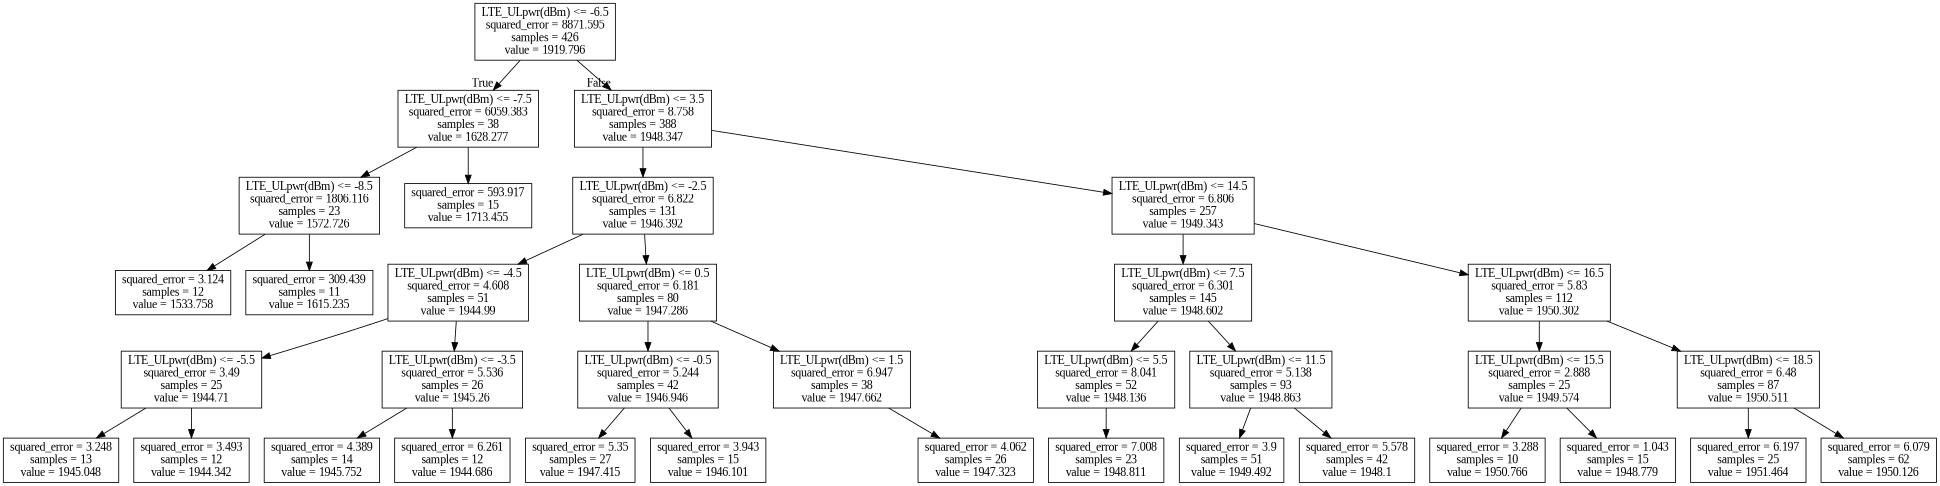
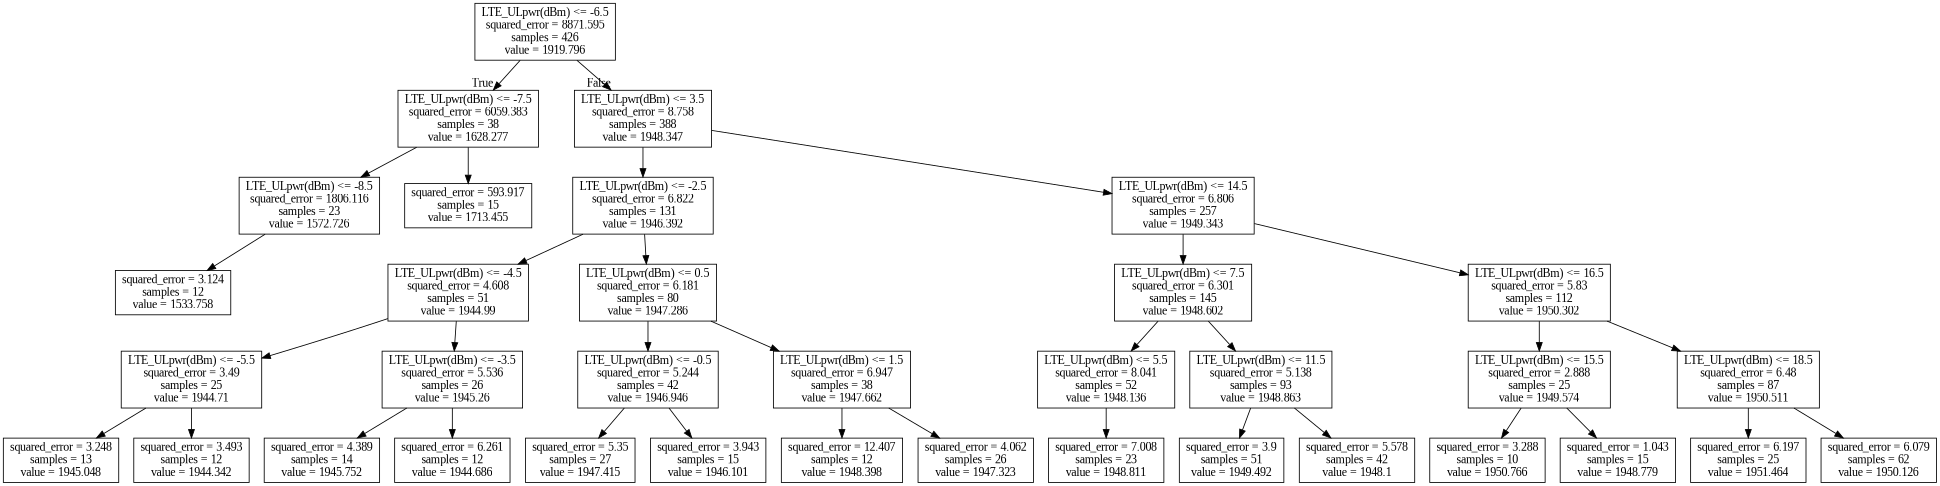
(309, 293) -> none
none -> (842, 460)
